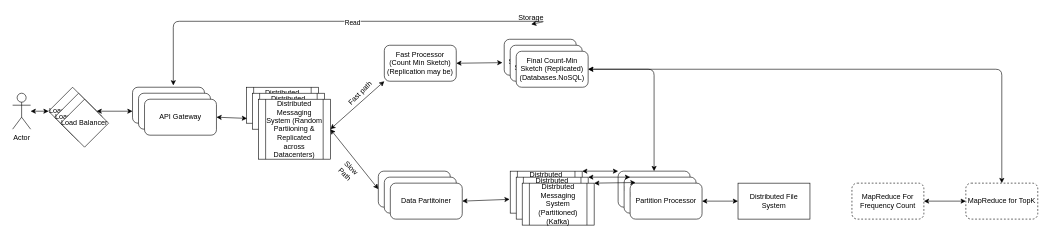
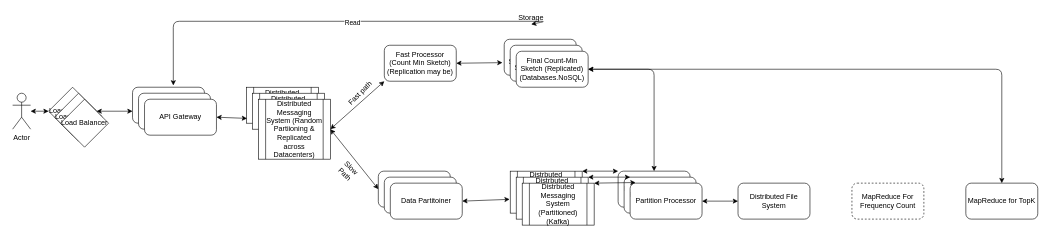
(774, 201) -> (774, 201)
(960, 201) -> none
(1002, 201) -> (1002, 201)
